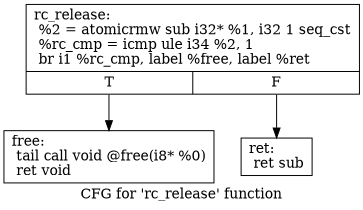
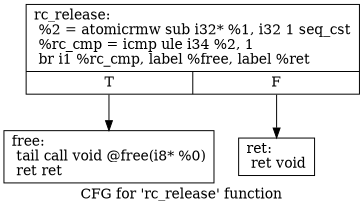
(277, 164) -> (277, 164)
(42, 171) -> (37, 171)
